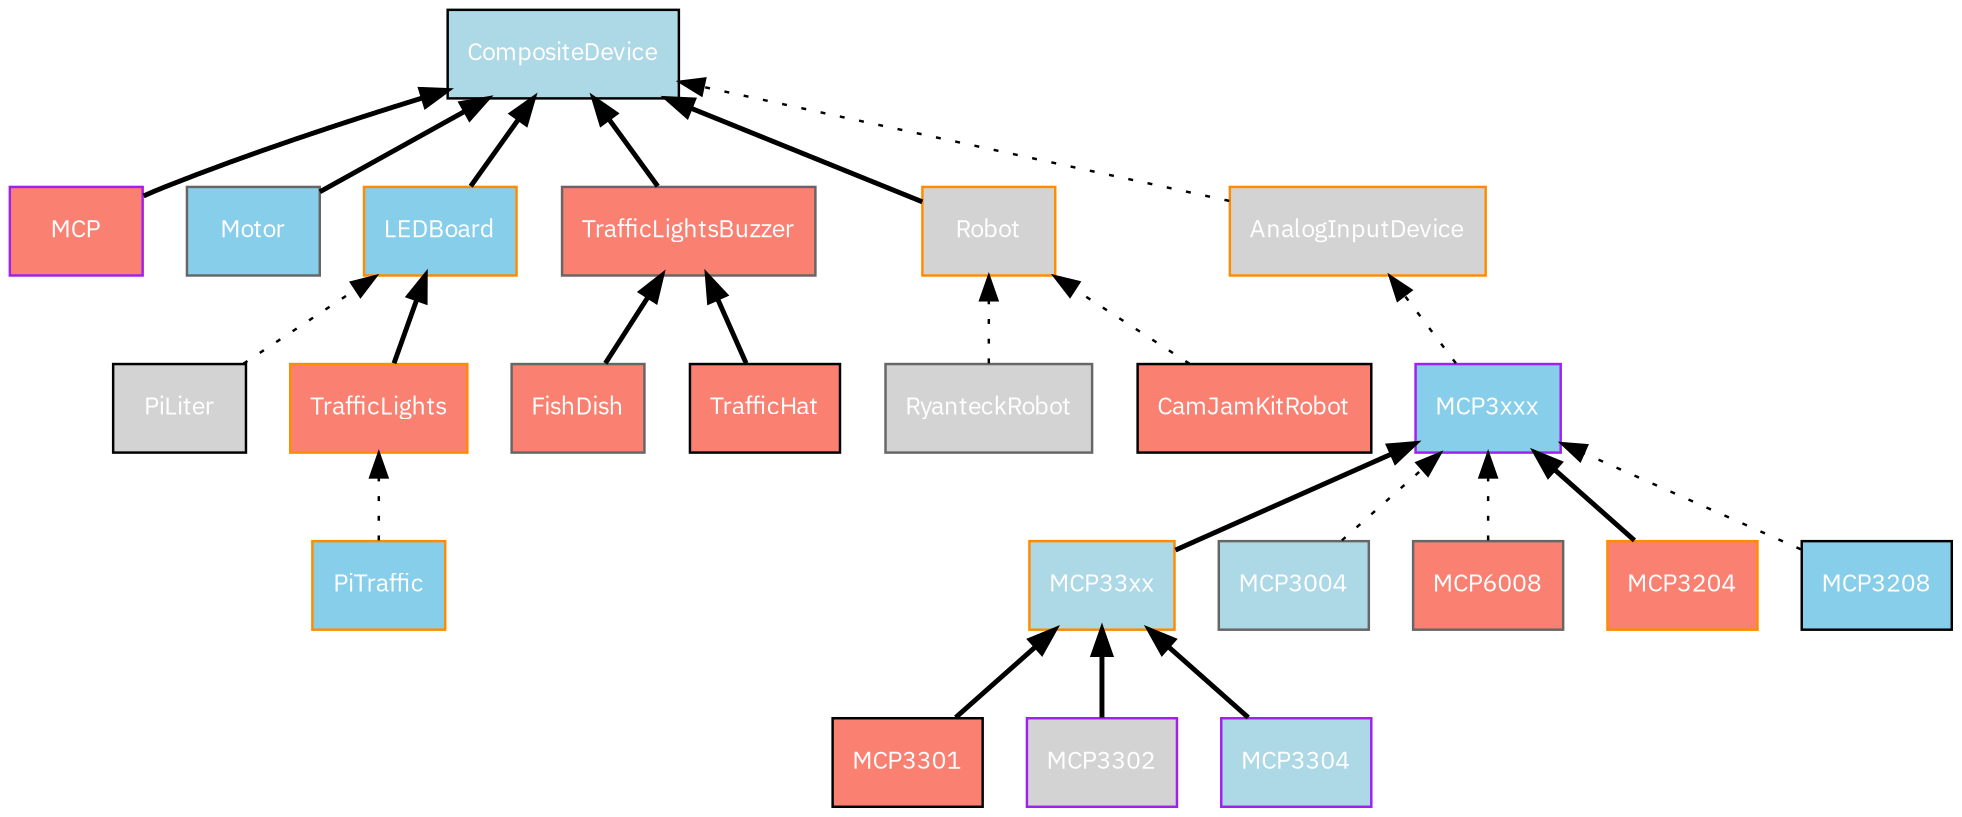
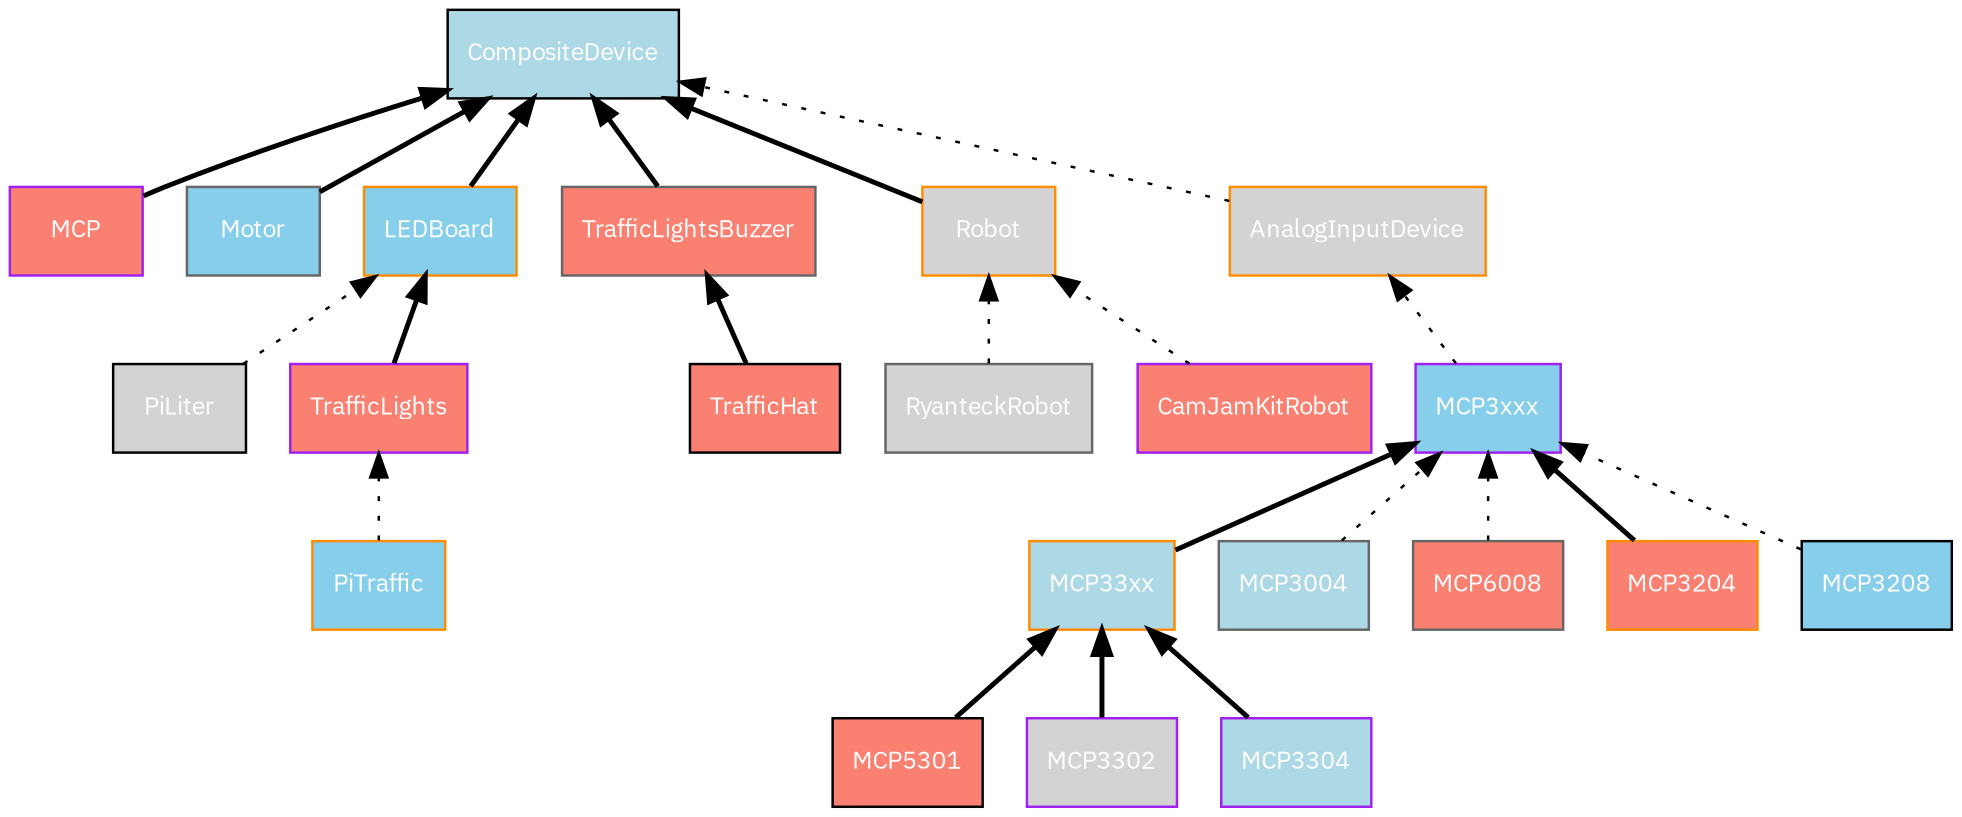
(379, 408) -> (379, 408)
(578, 408) -> none
(1254, 408) -> (1254, 408)
(908, 763) -> (908, 763)
